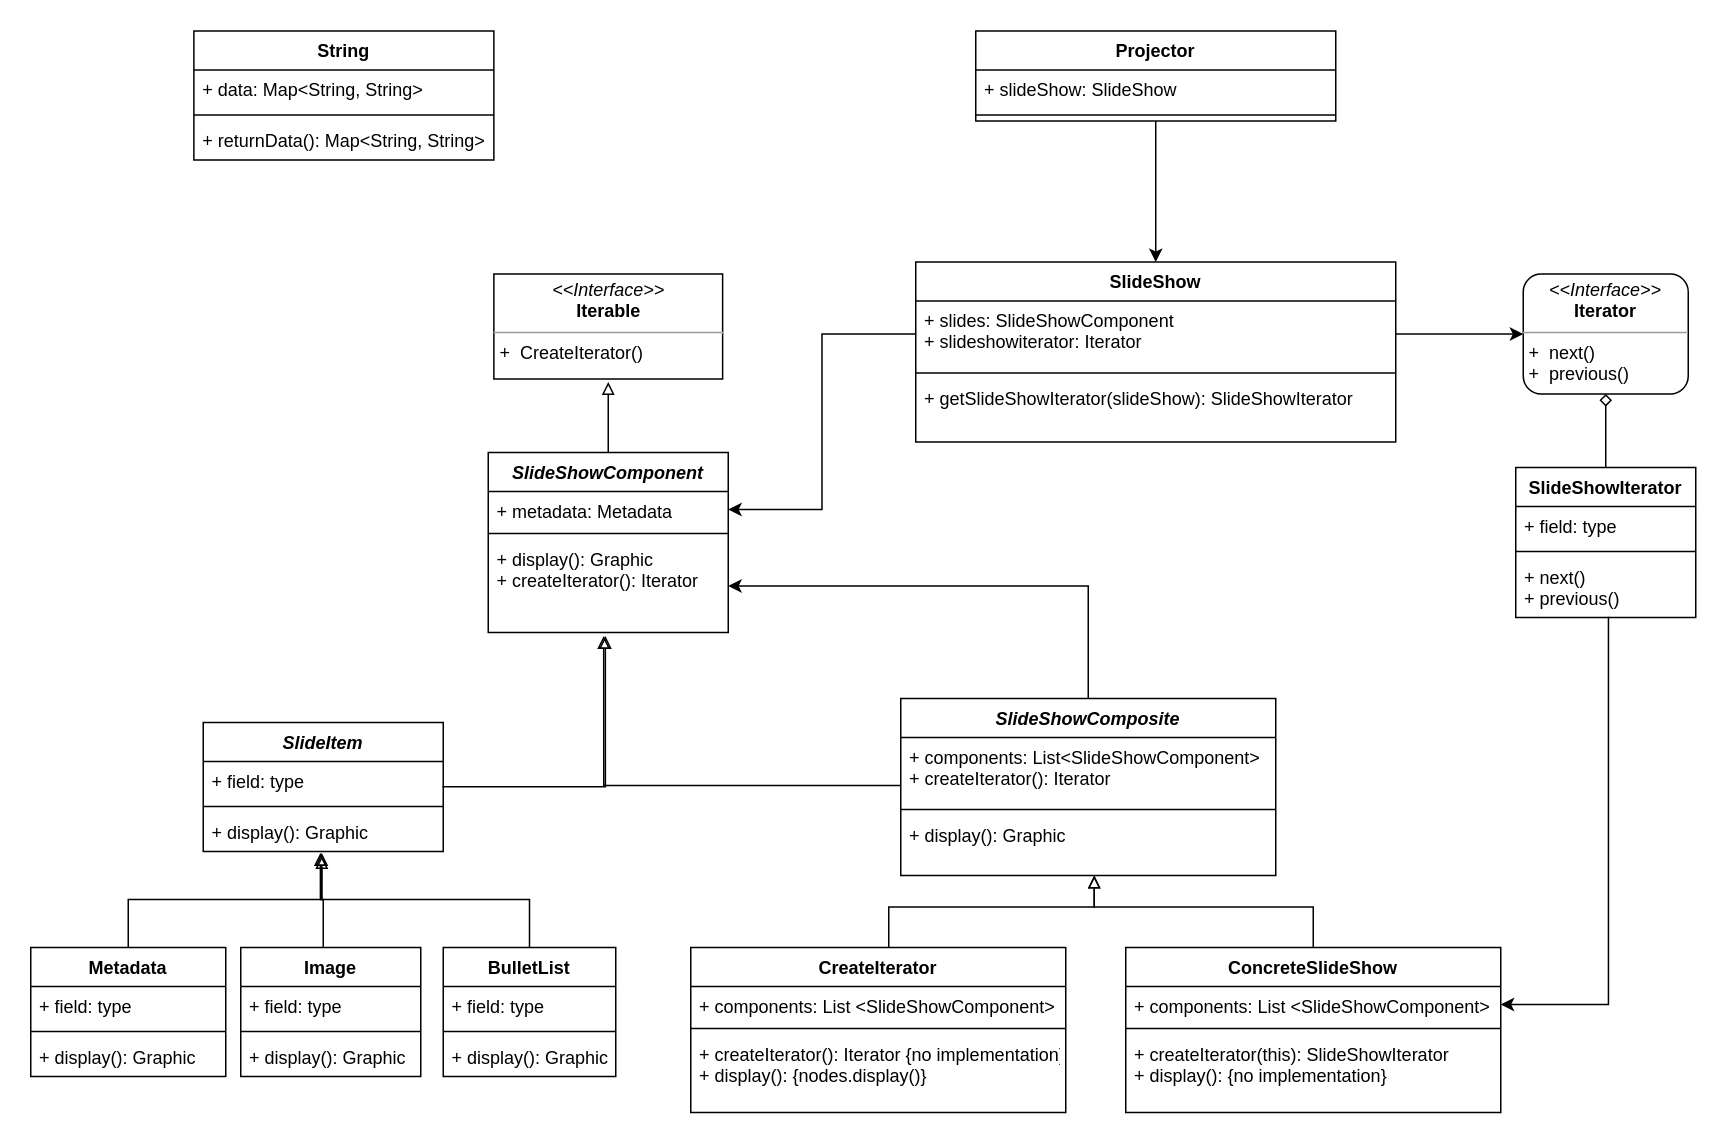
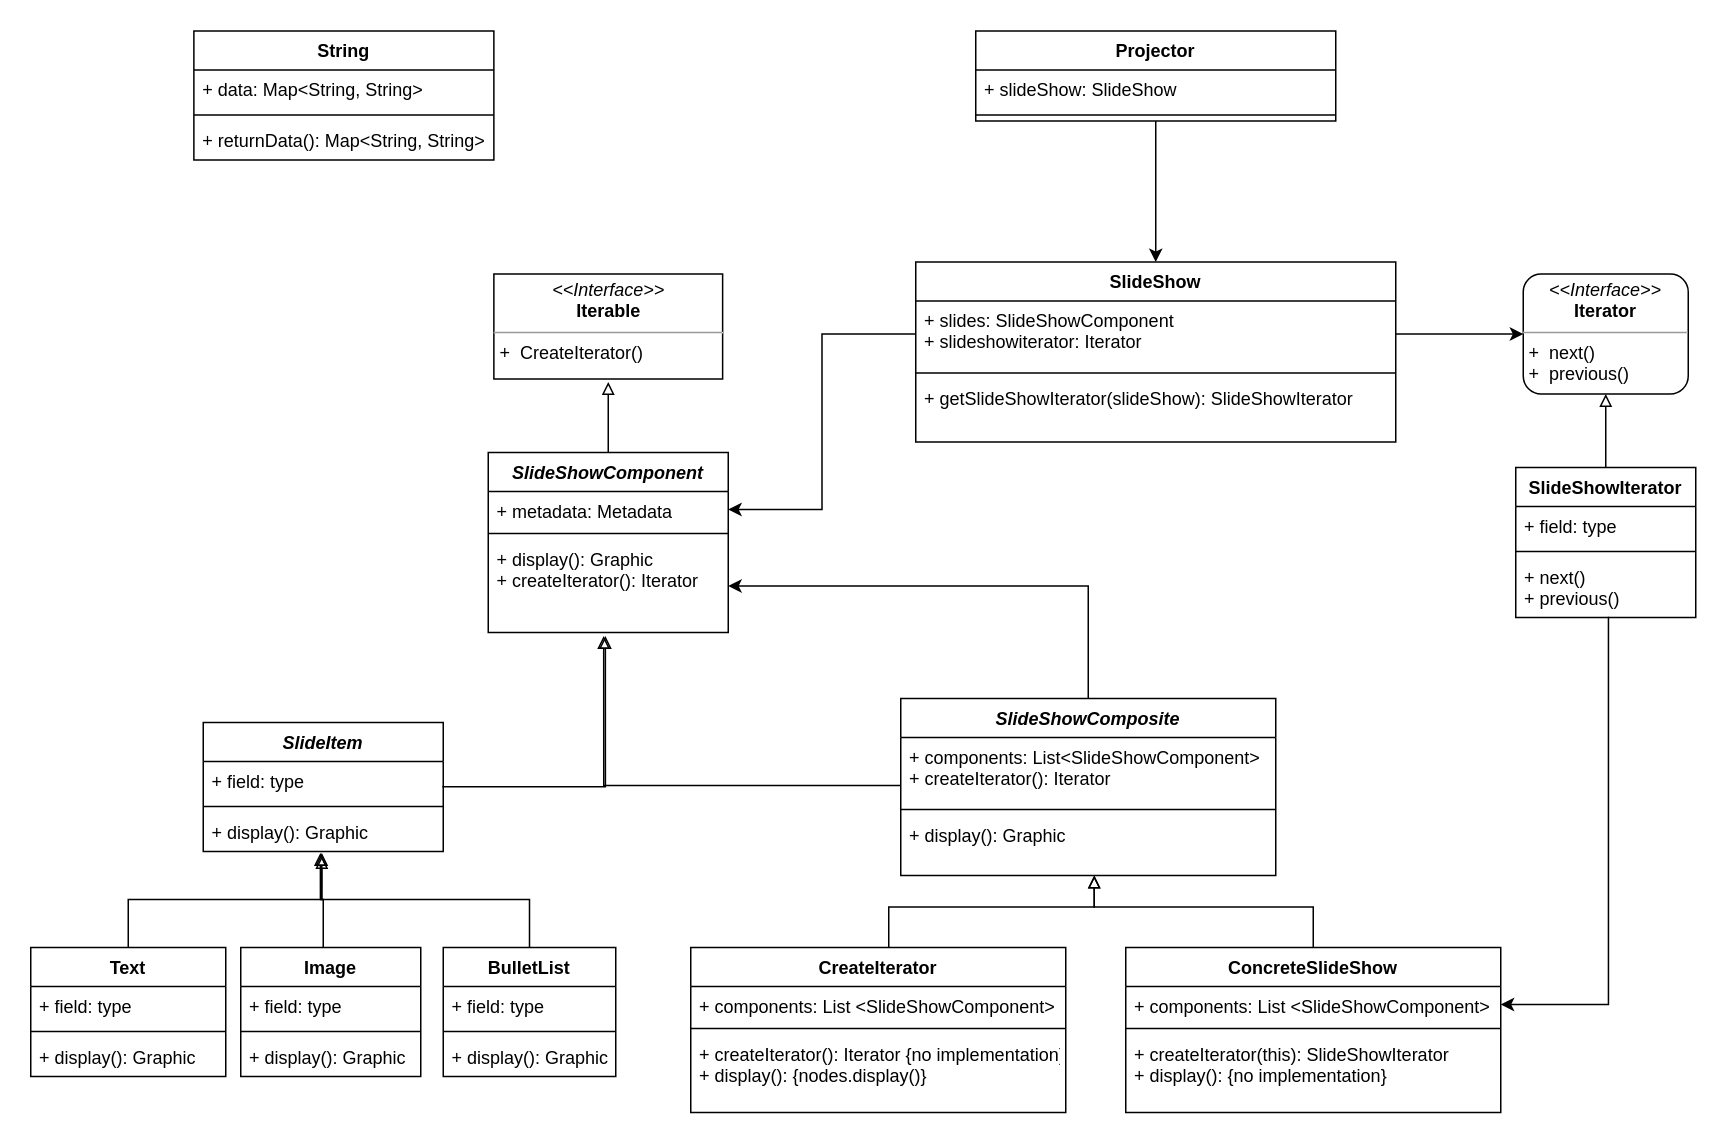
(1606, 407) -> (1606, 407)
(128, 968) -> (128, 968)
